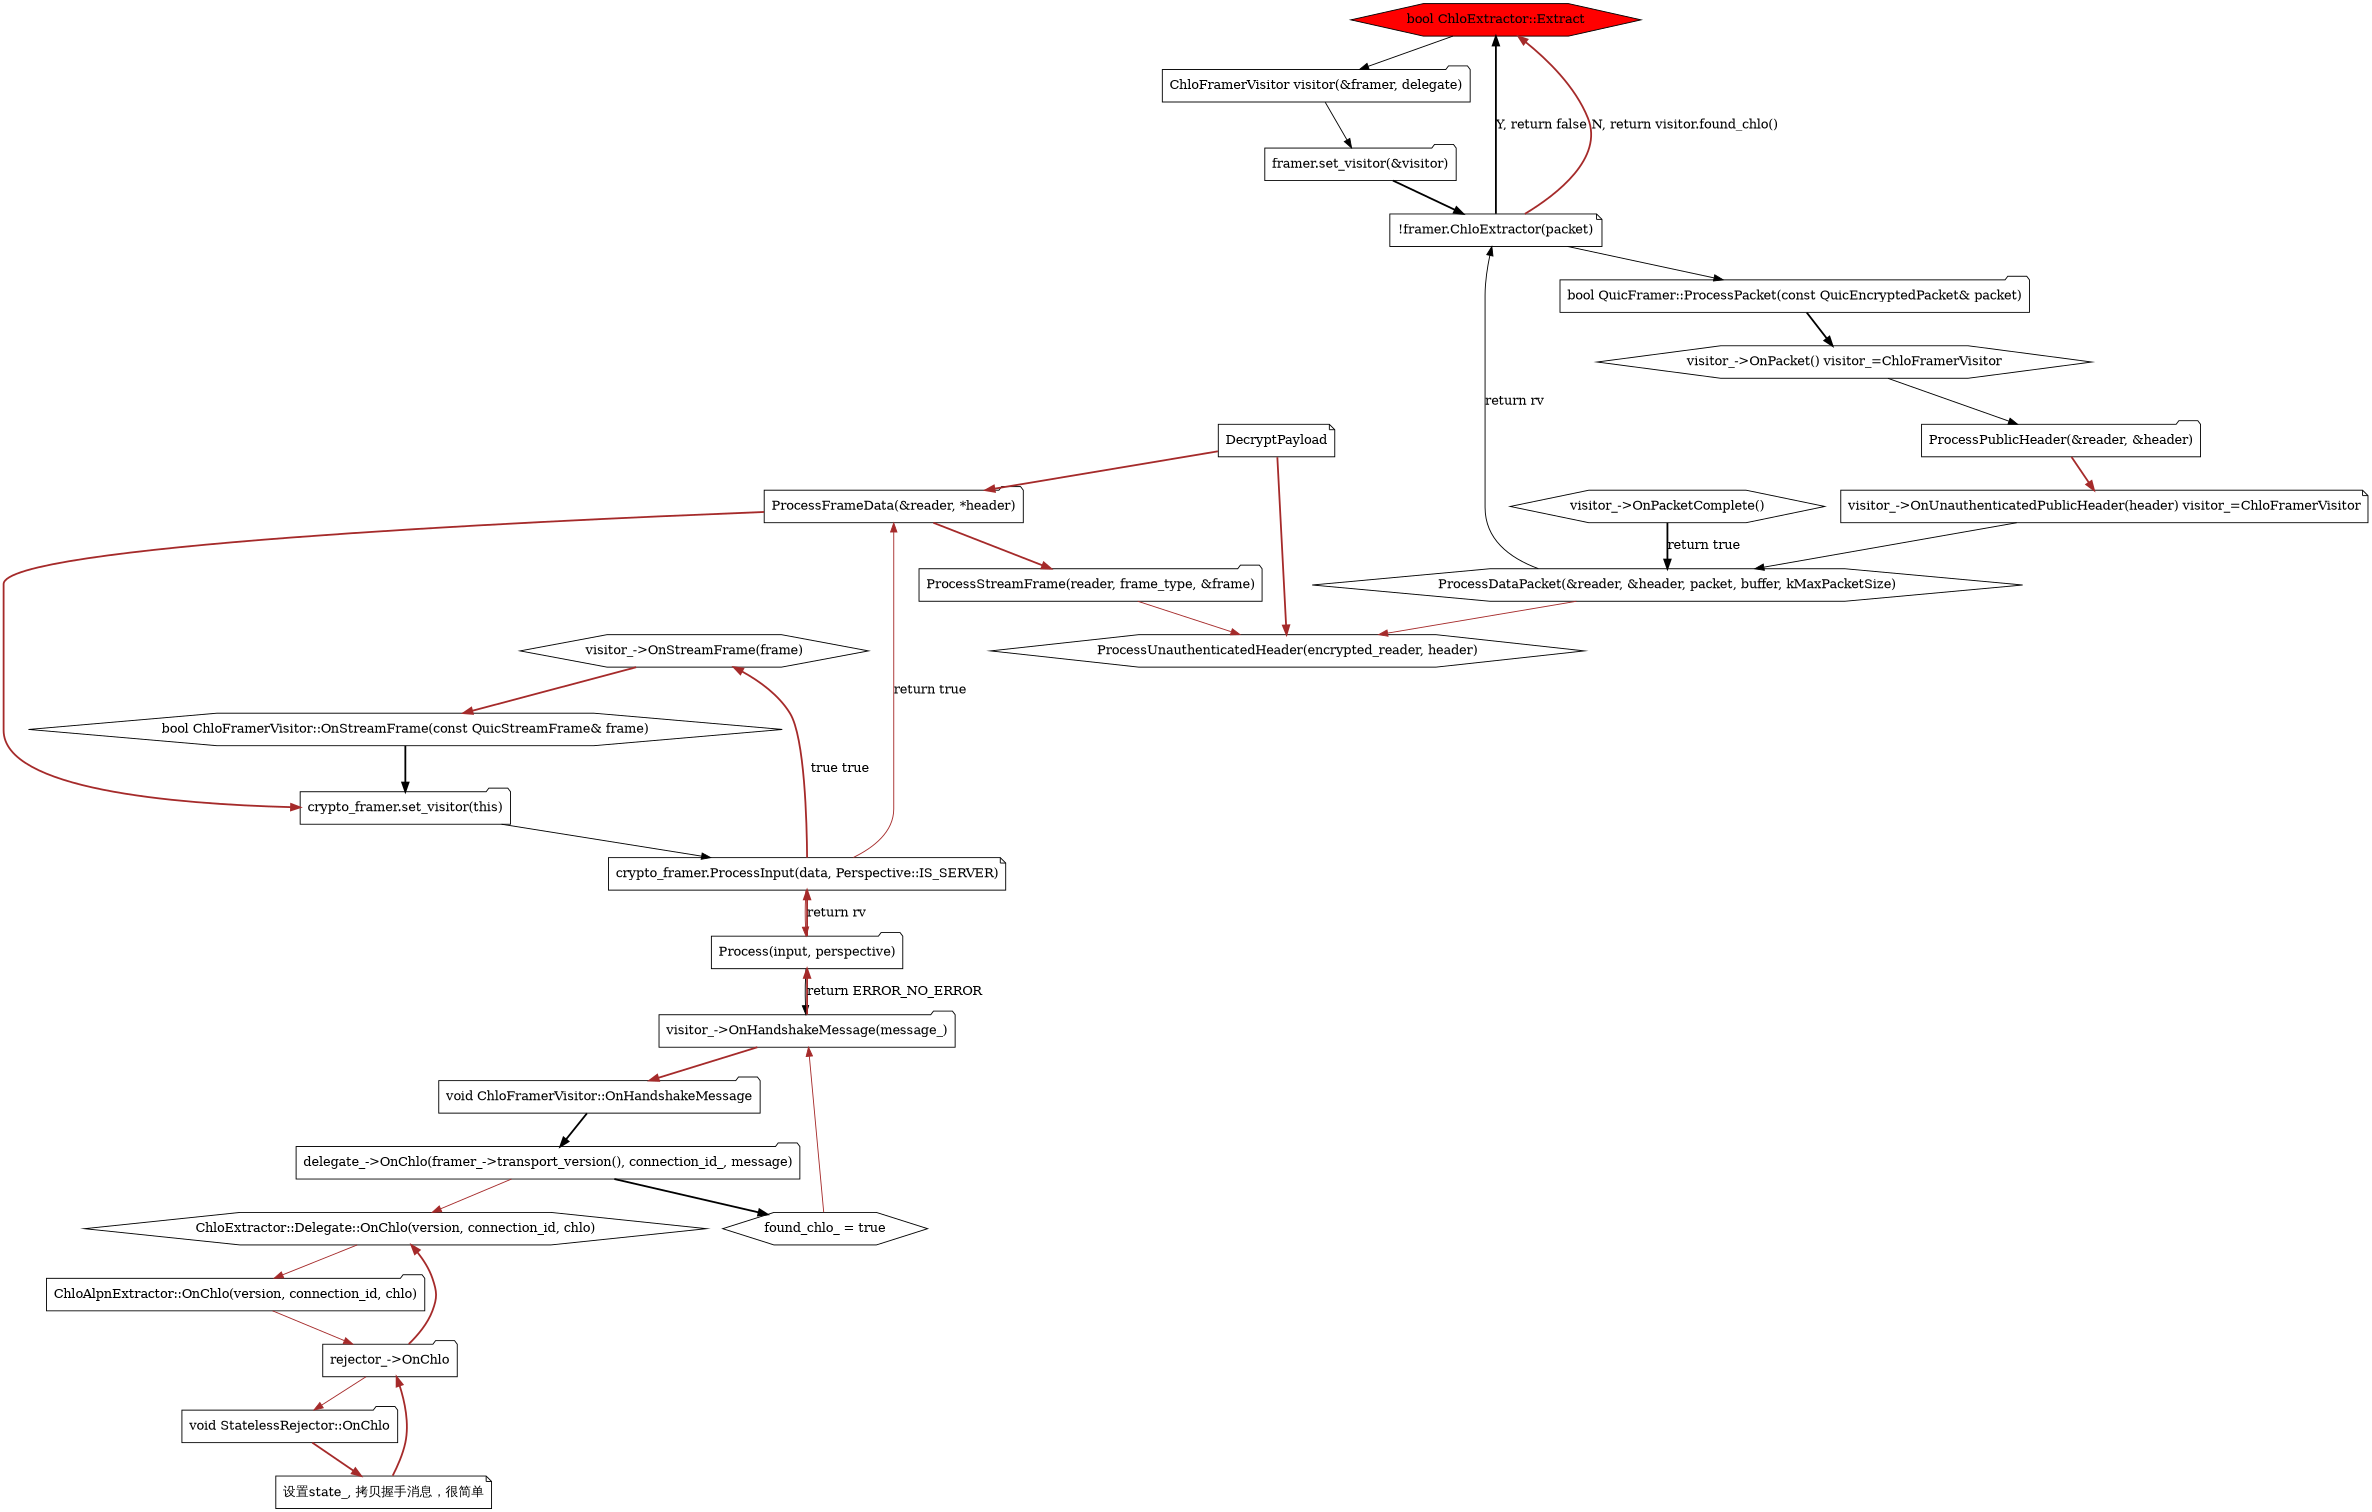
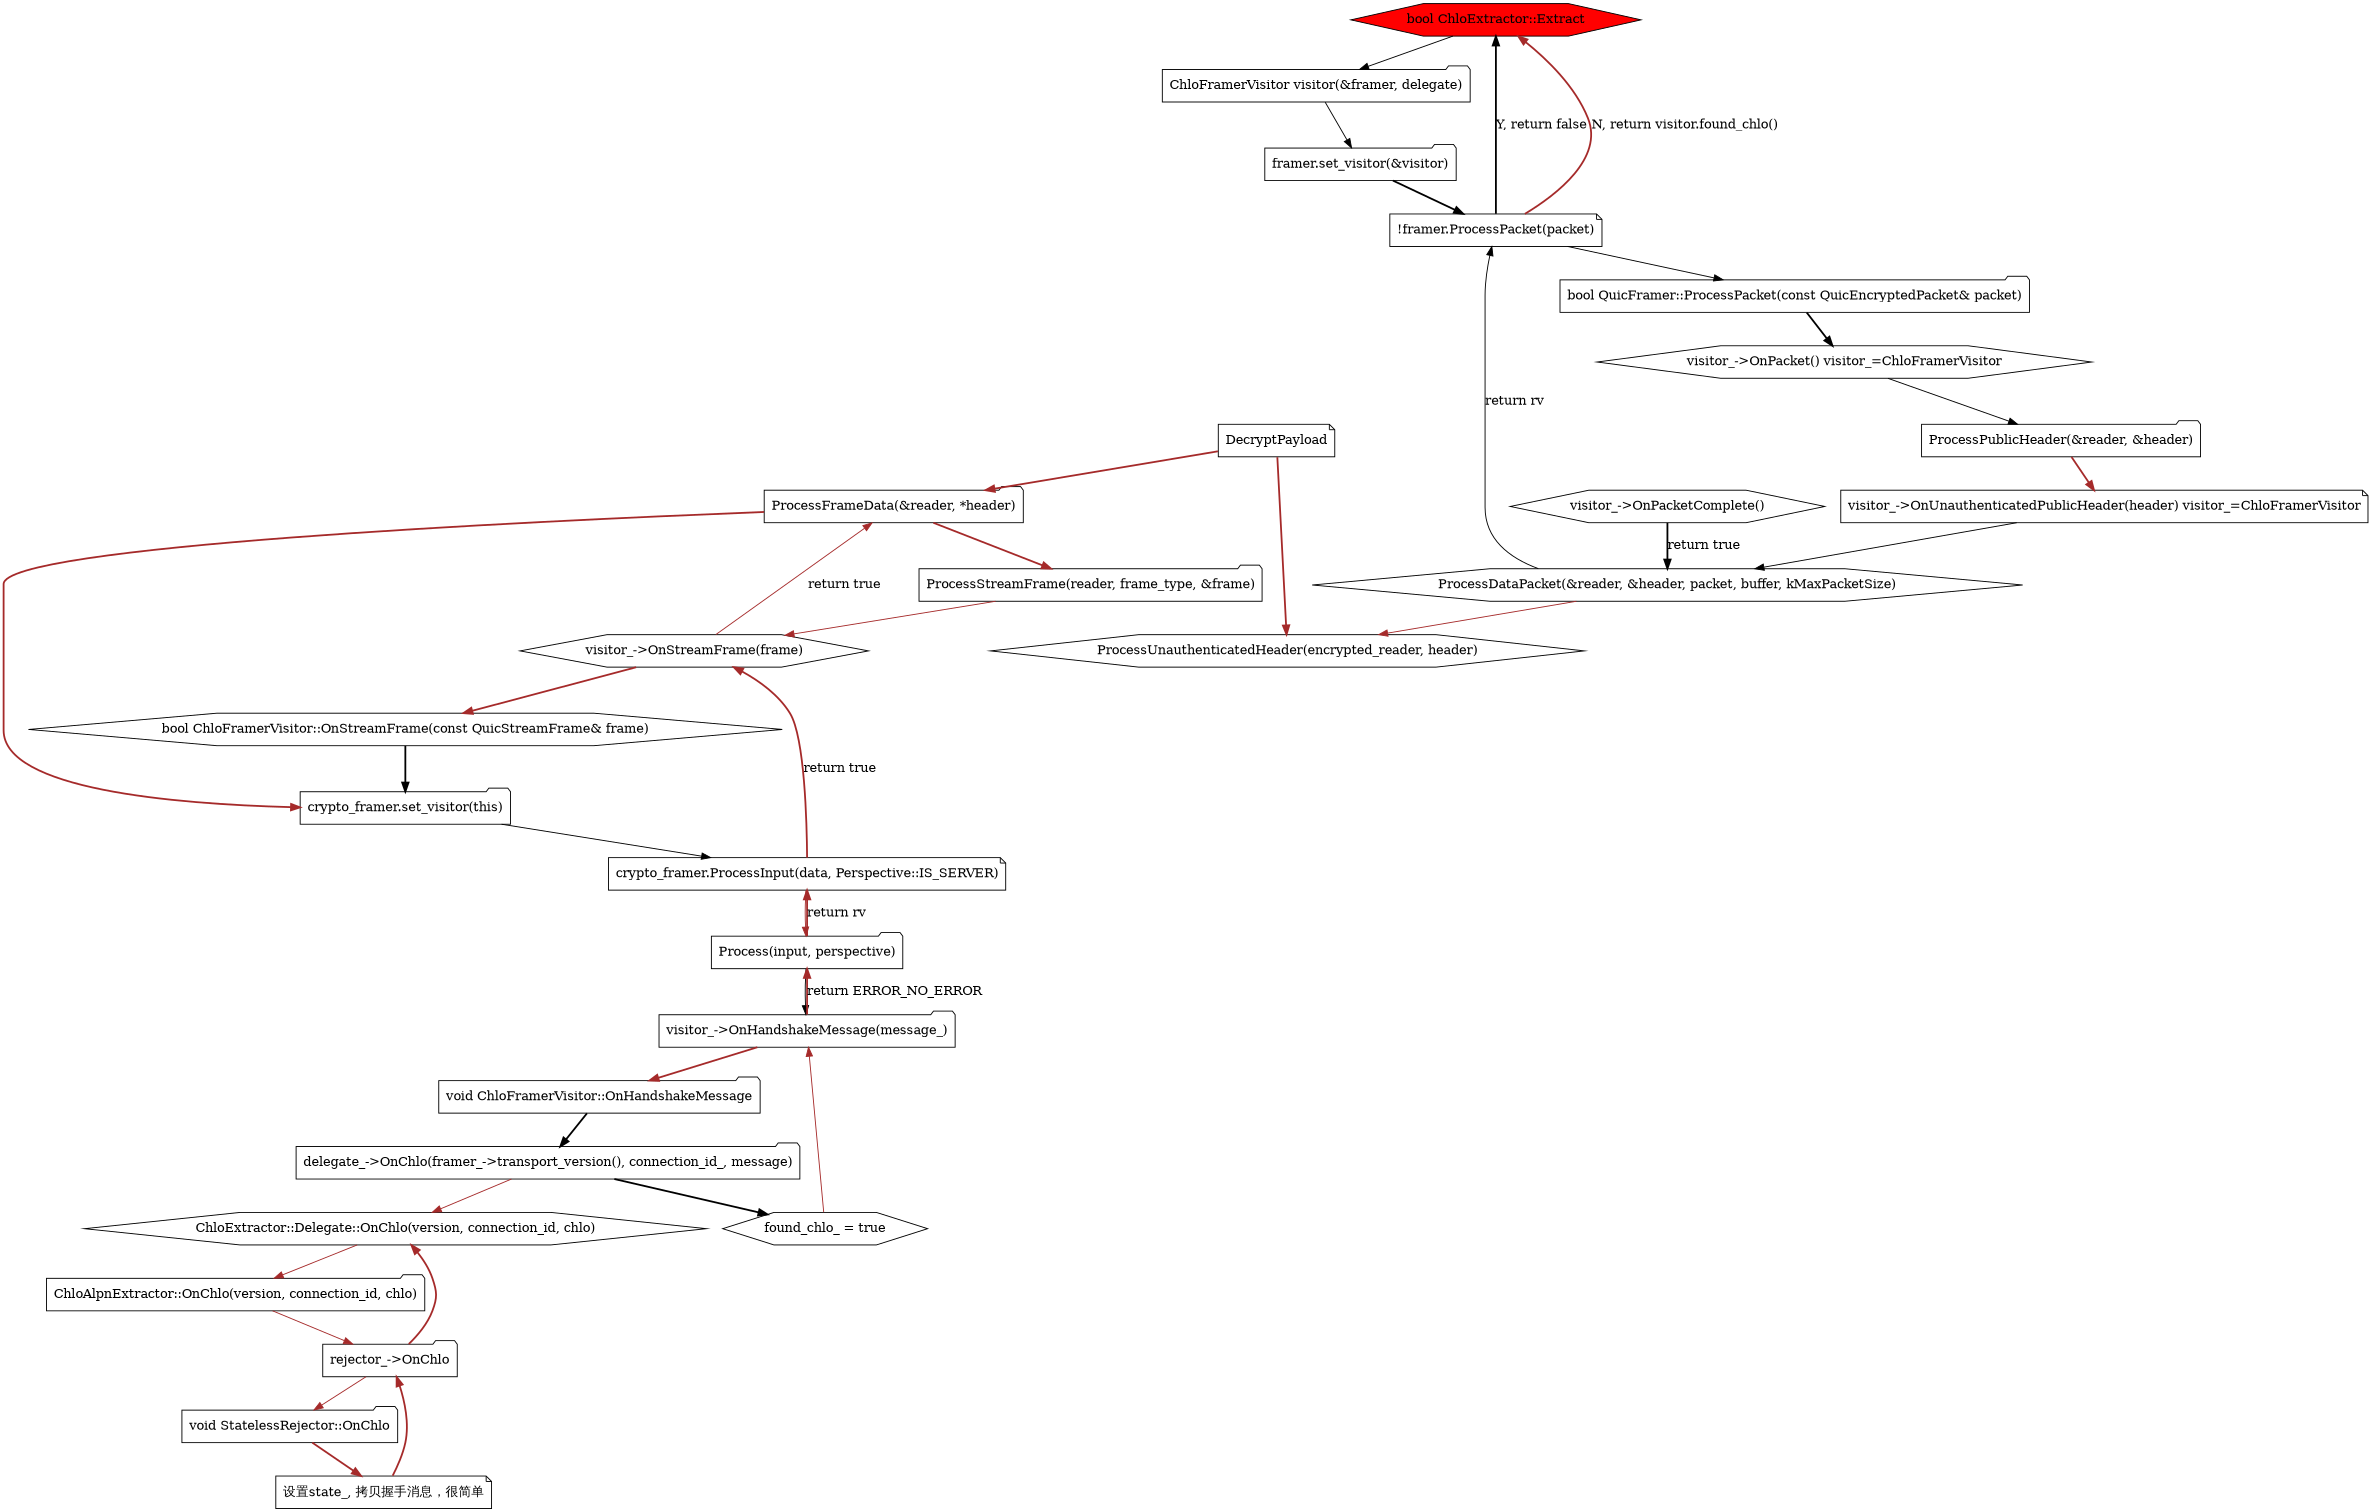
(1496, 230) -> (1496, 230)
(1184, 616) -> (895, 618)
(894, 704) -> (790, 581)
(840, 769) -> (840, 769)
